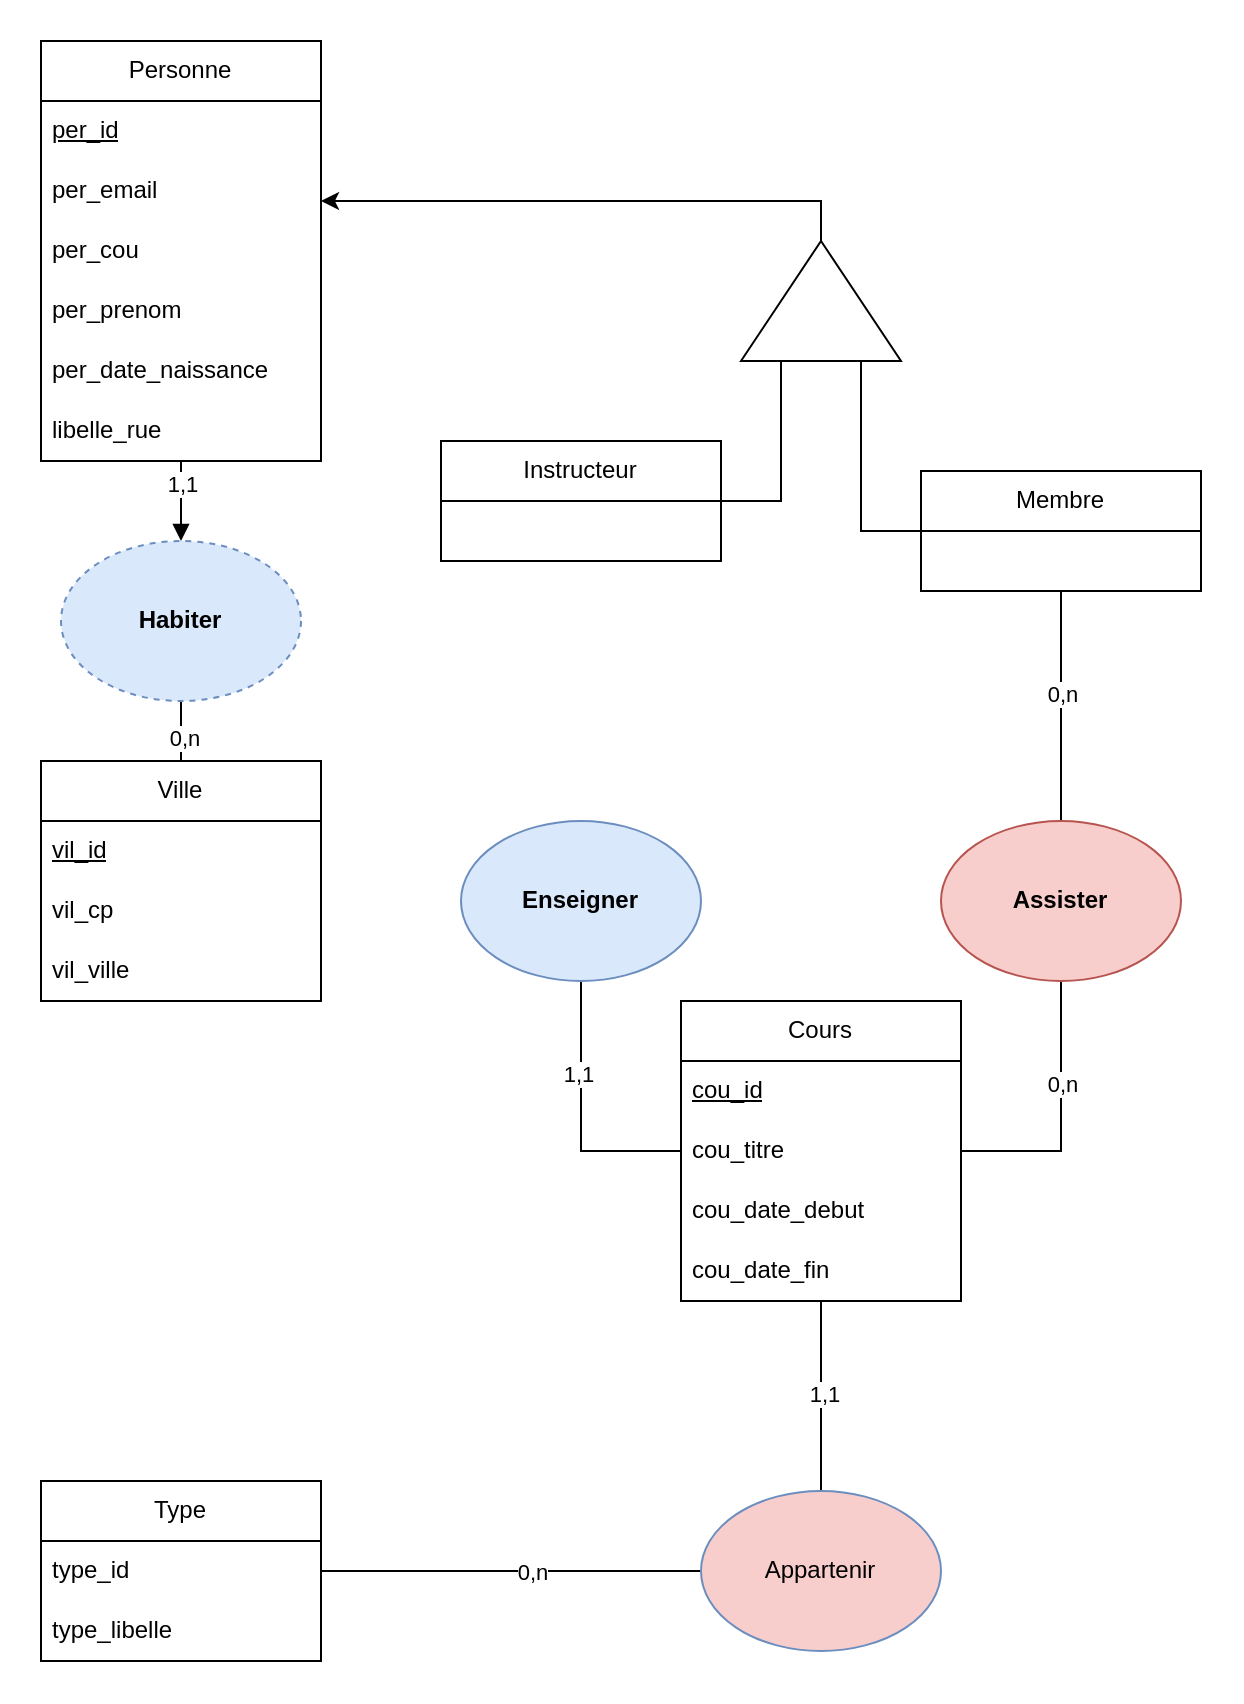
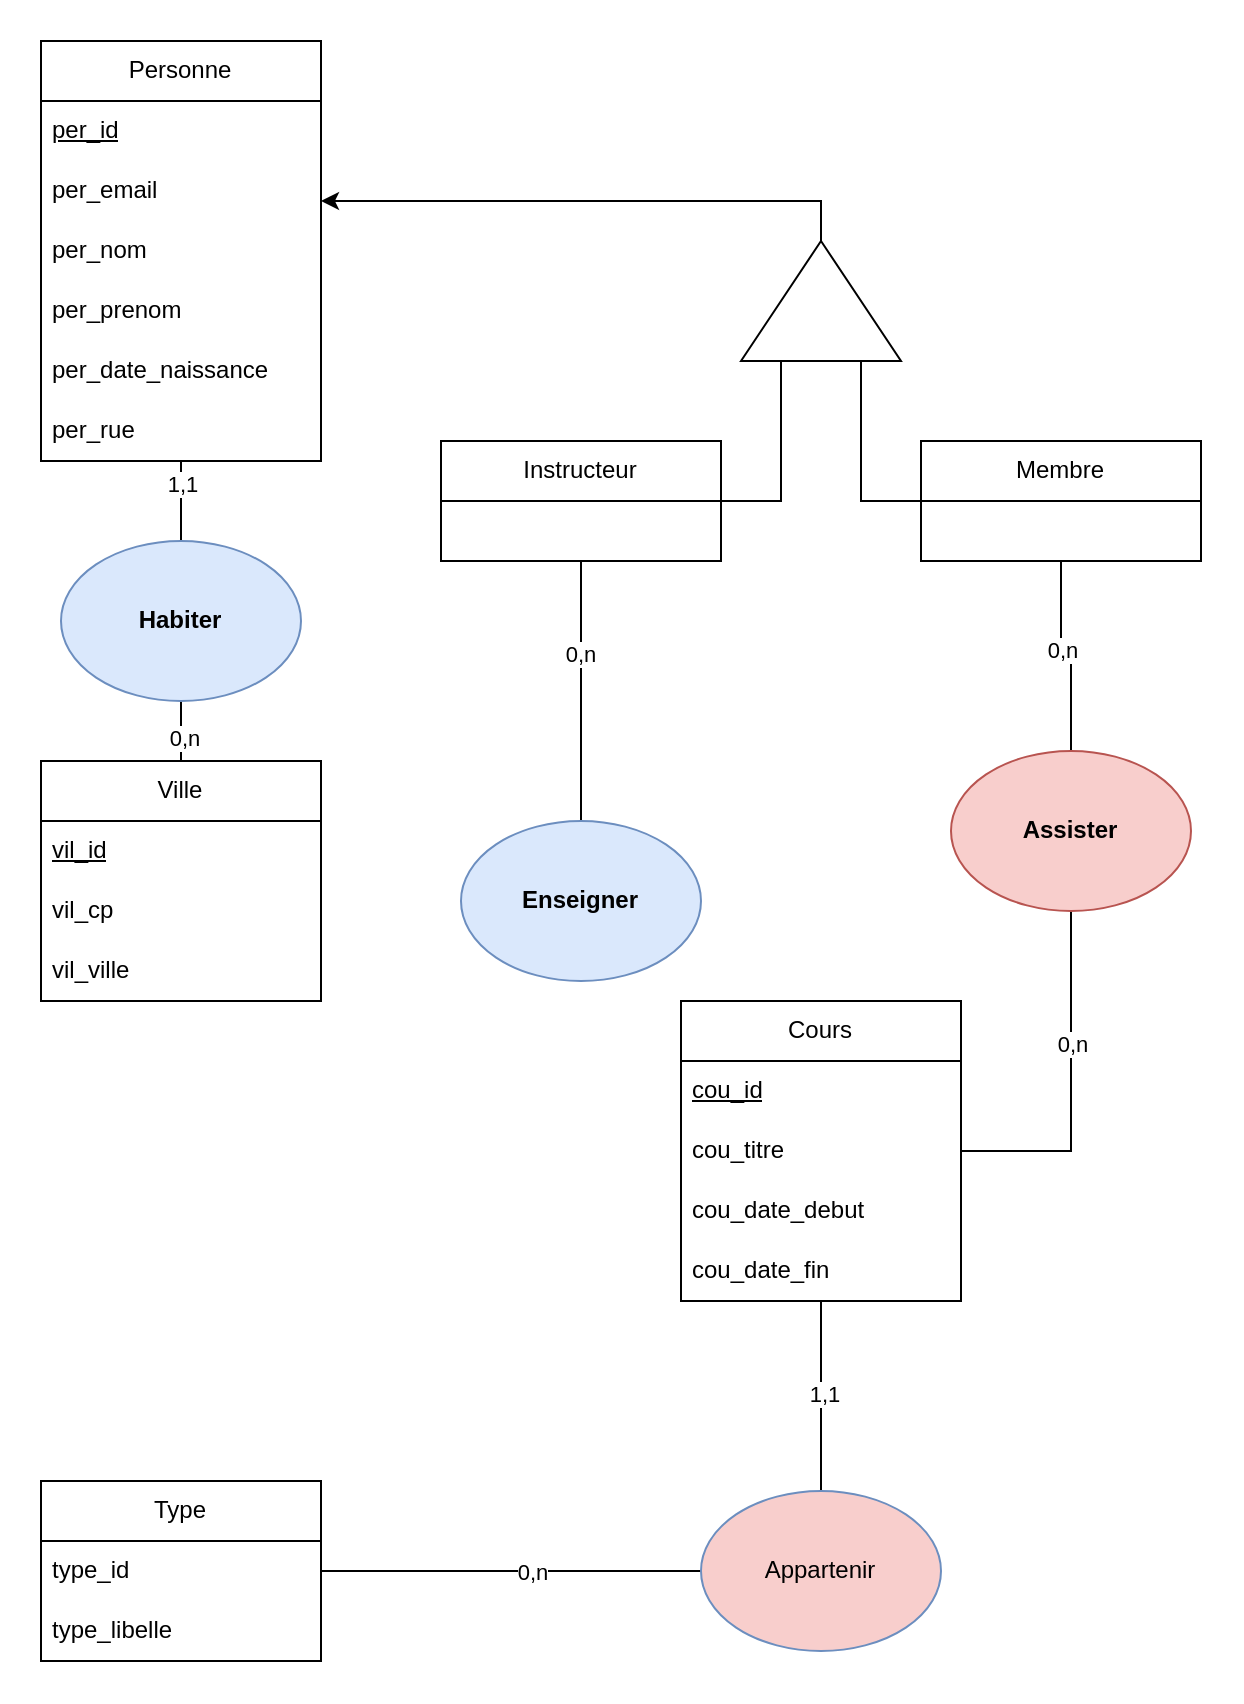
(100, 251) -> (100, 251)
(114, 431) -> (100, 431)
(181, 523) -> (181, 531)
(1061, 531) -> (1061, 501)
(181, 621) -> (181, 621)
none -> (581, 739)
(1061, 901) -> (1071, 831)
(593, 1151) -> none
